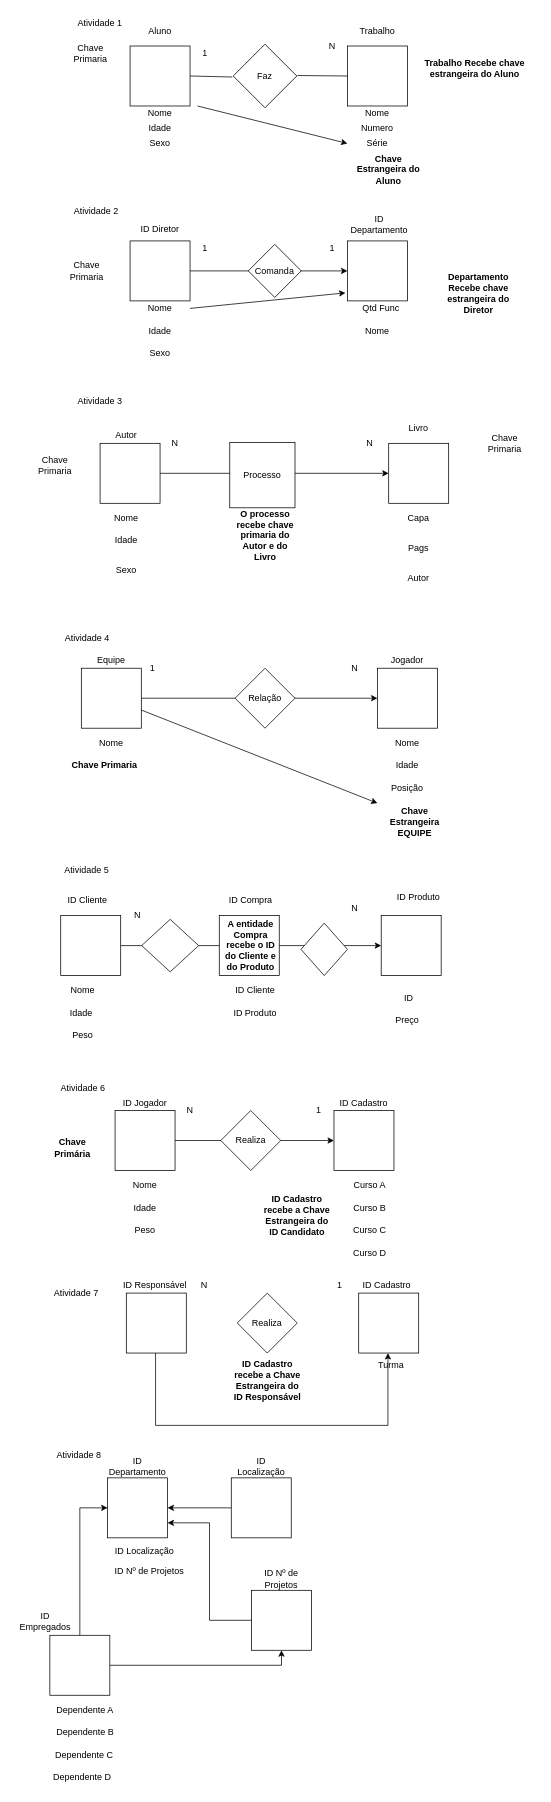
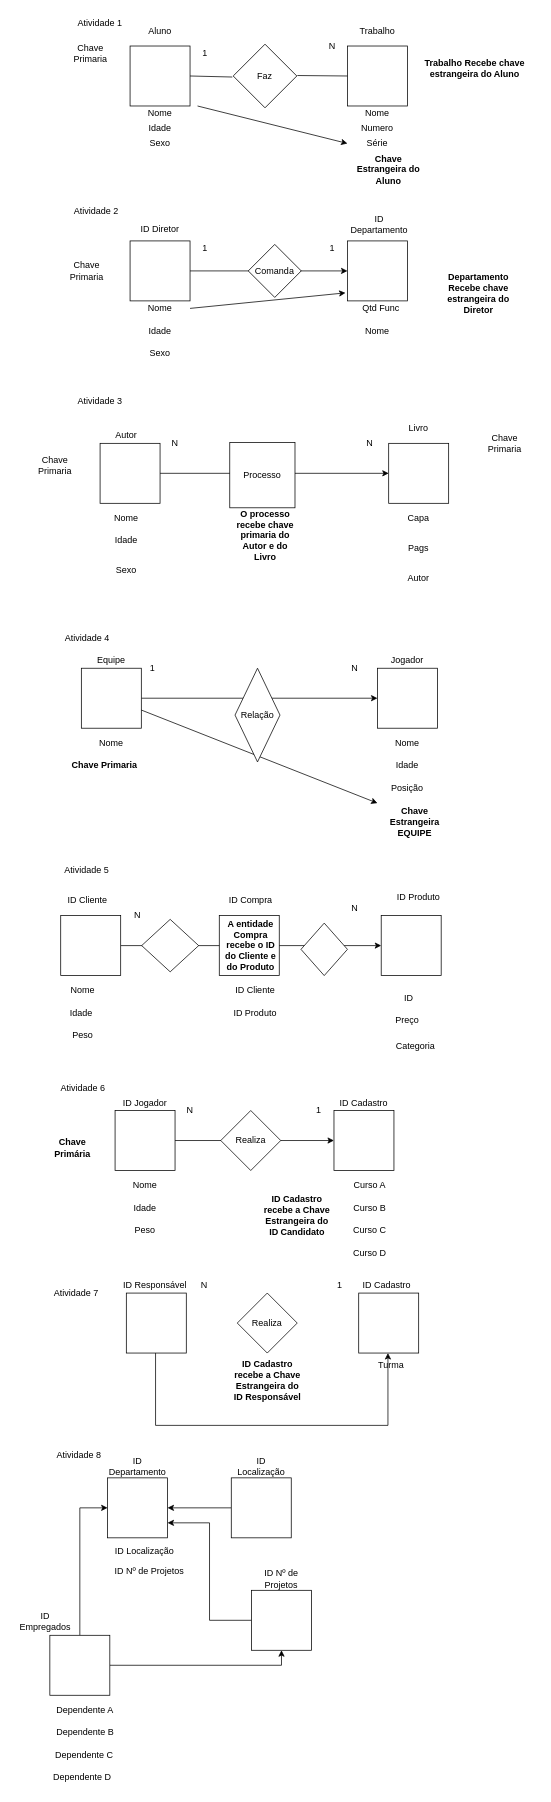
(265, 698) -> (258, 715)
none -> (416, 1047)
